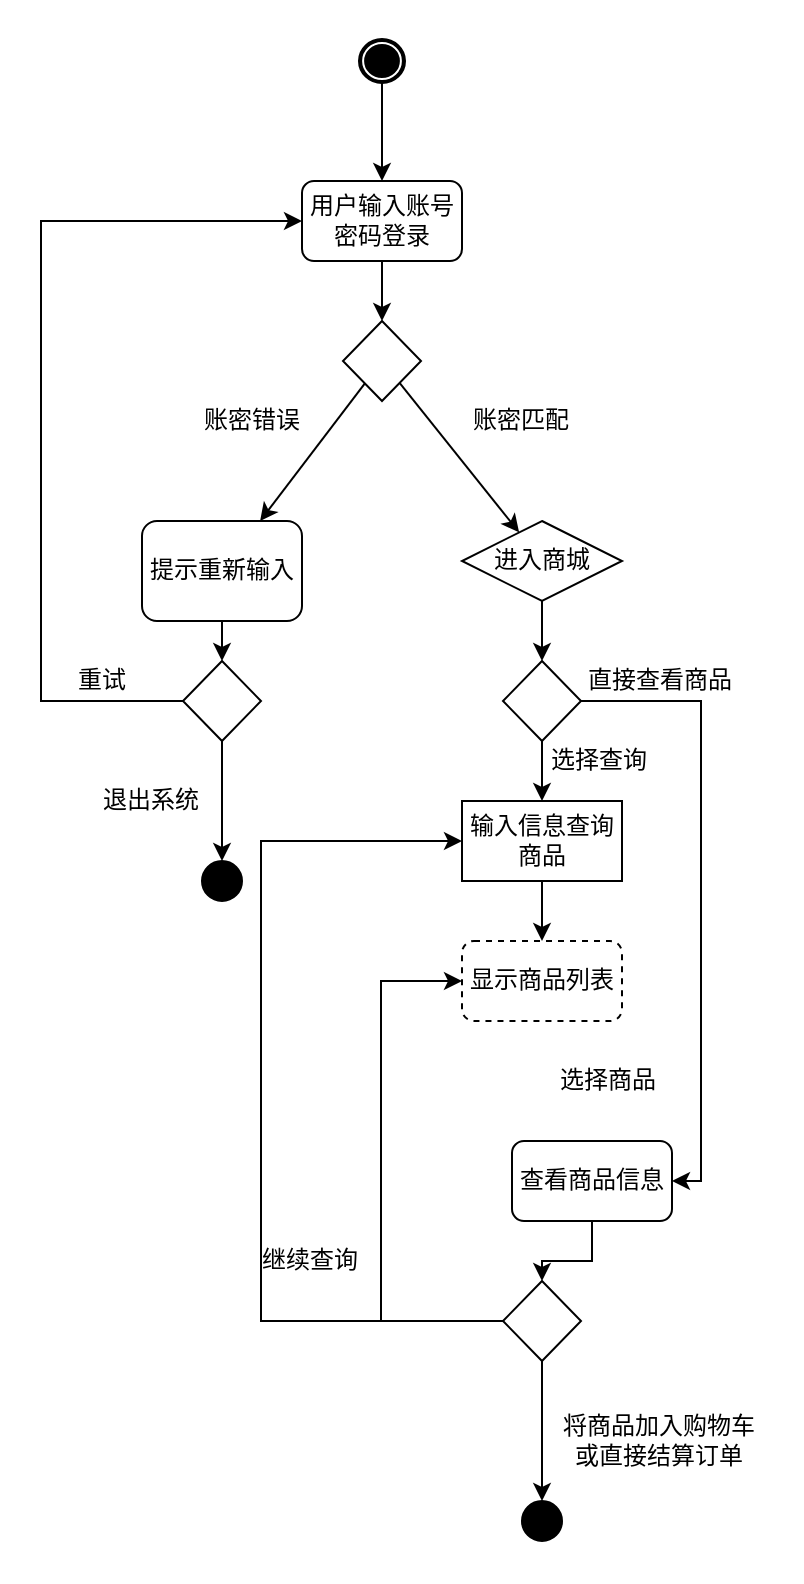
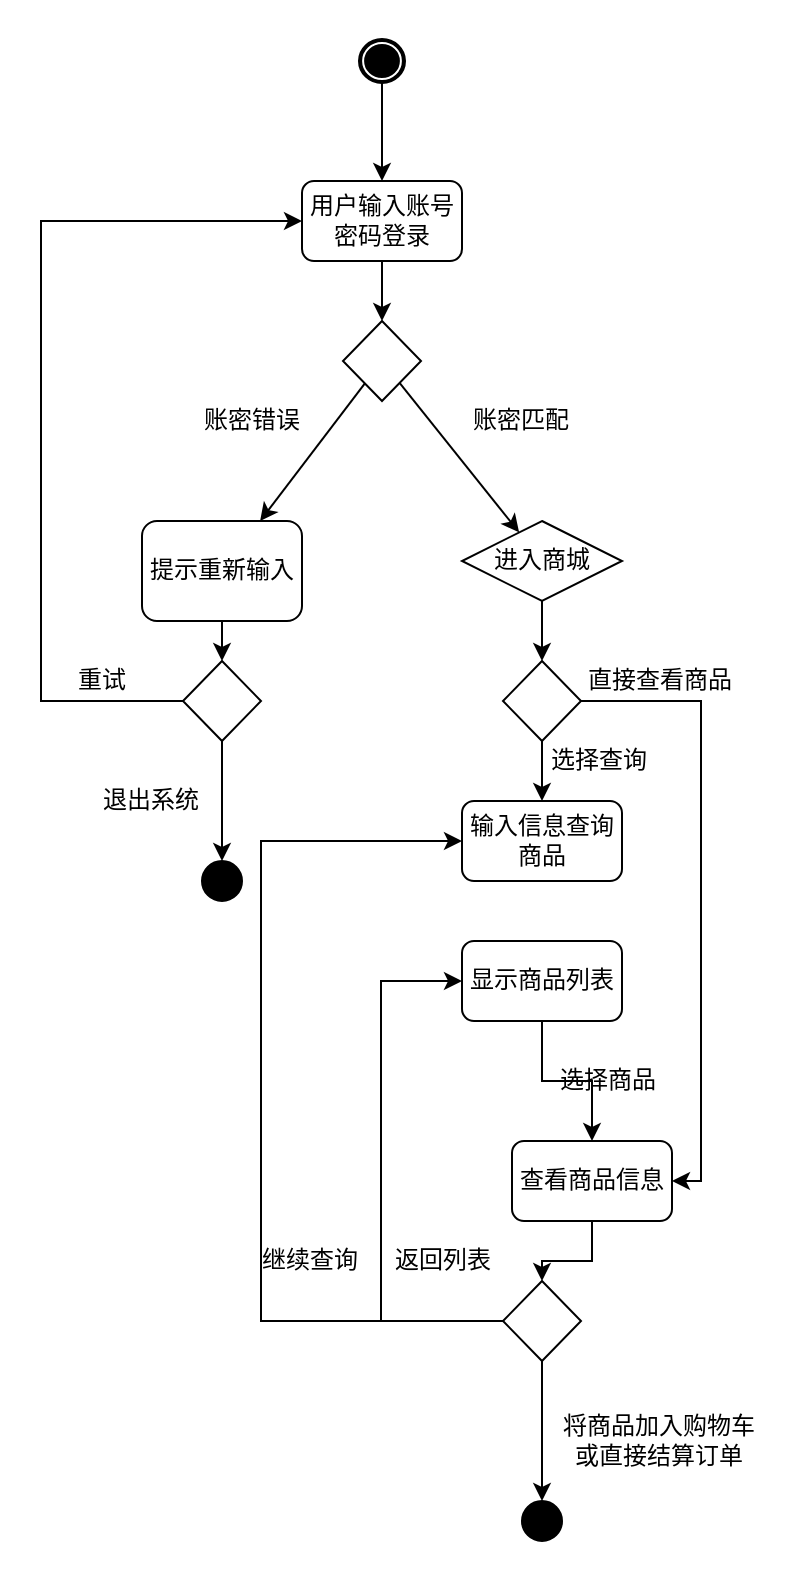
(542, 841) -> (542, 841)
(542, 918) -> none
(542, 981) -> (542, 981)
none -> (560, 1081)
none -> (444, 1261)
